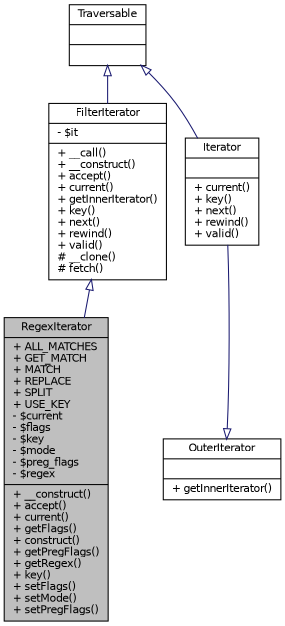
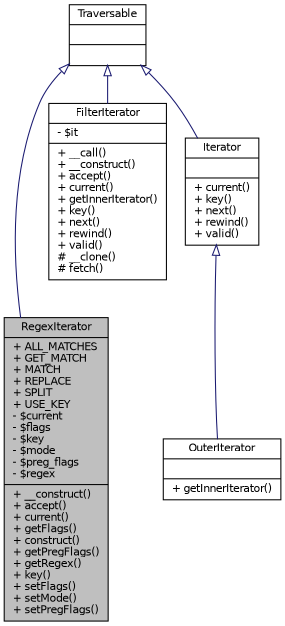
(87, 304) -> (18, 190)
(229, 337) -> (215, 347)
